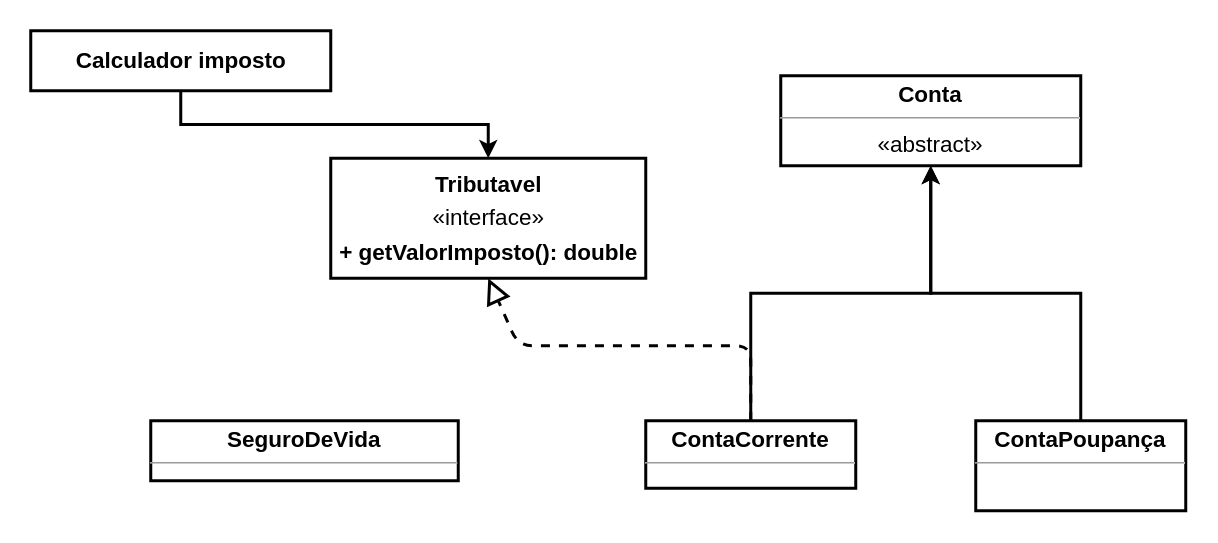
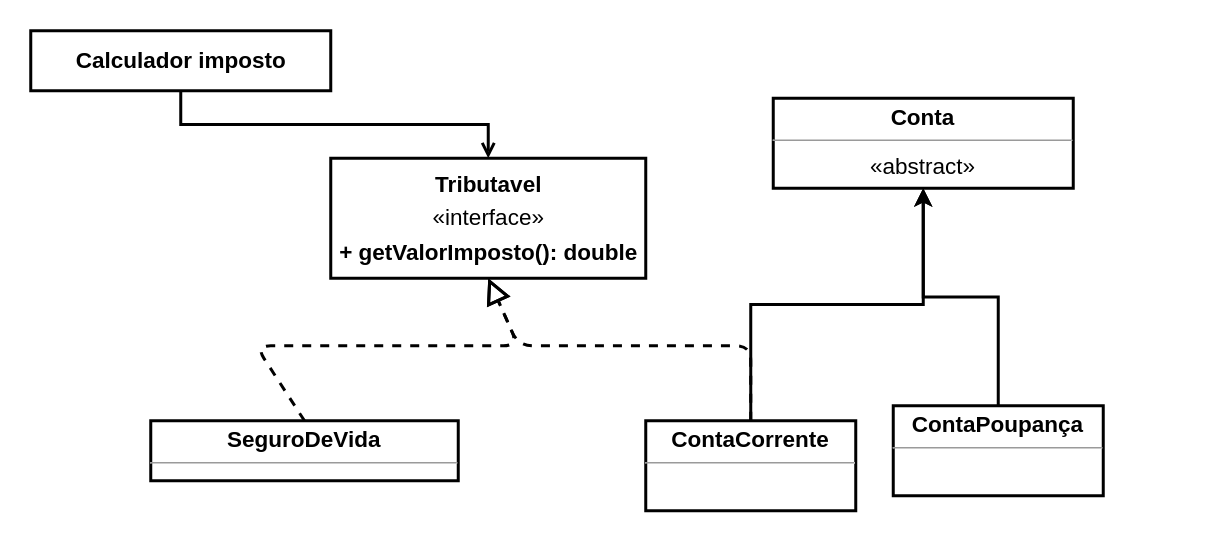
(931, 121) -> (923, 143)
(488, 143) -> (488, 145)
none -> (348, 346)
(751, 455) -> (751, 466)
(1081, 466) -> (998, 451)
